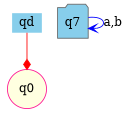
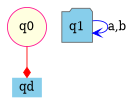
(73, 23) -> (77, 27)
(27, 46) -> (27, 57)
